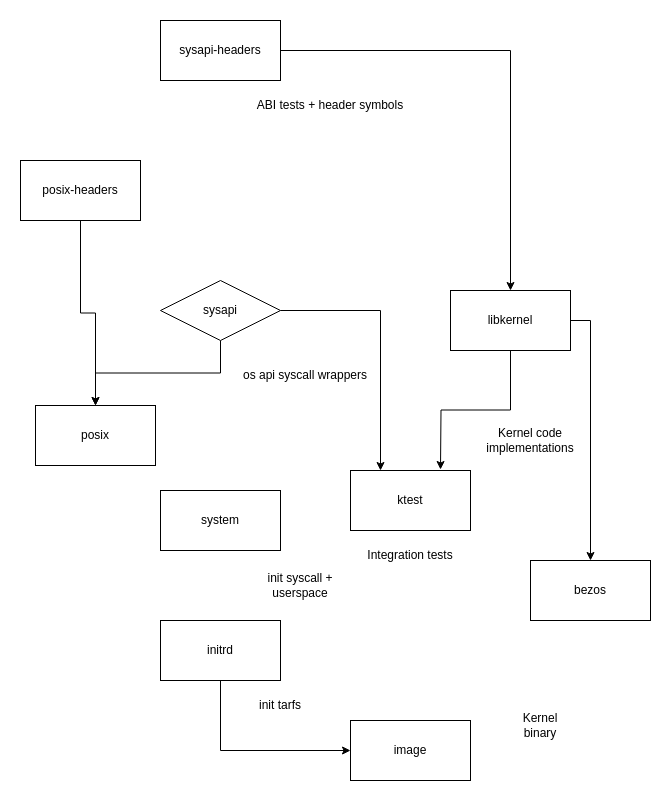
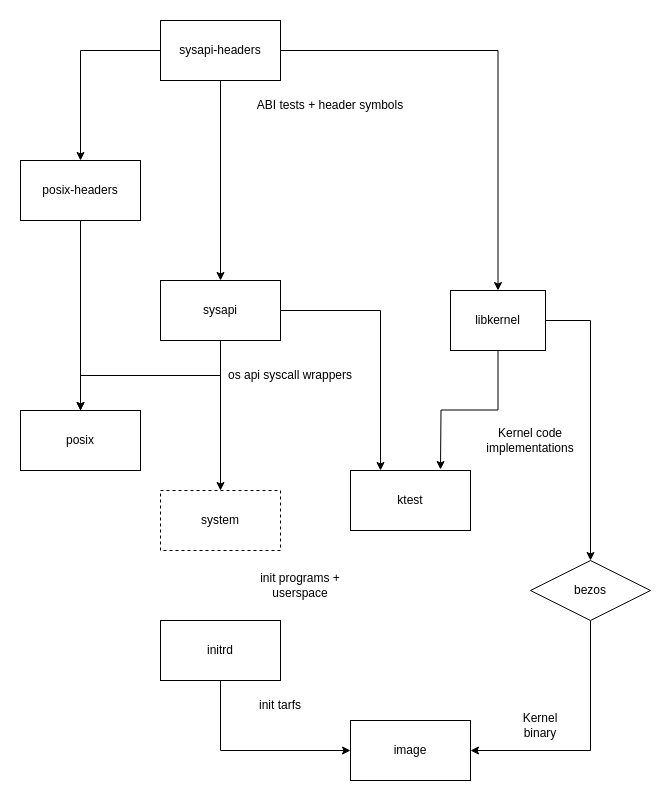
none -> (81, 62)
none -> (221, 177)
(221, 311) -> (221, 311)
(511, 321) -> (498, 321)
(306, 376) -> (291, 376)
none -> (221, 430)
(96, 436) -> (81, 441)
(221, 521) -> (221, 521)
(411, 556) -> none
(301, 586) -> (301, 586)
(591, 591) -> (591, 591)
none -> (591, 742)
